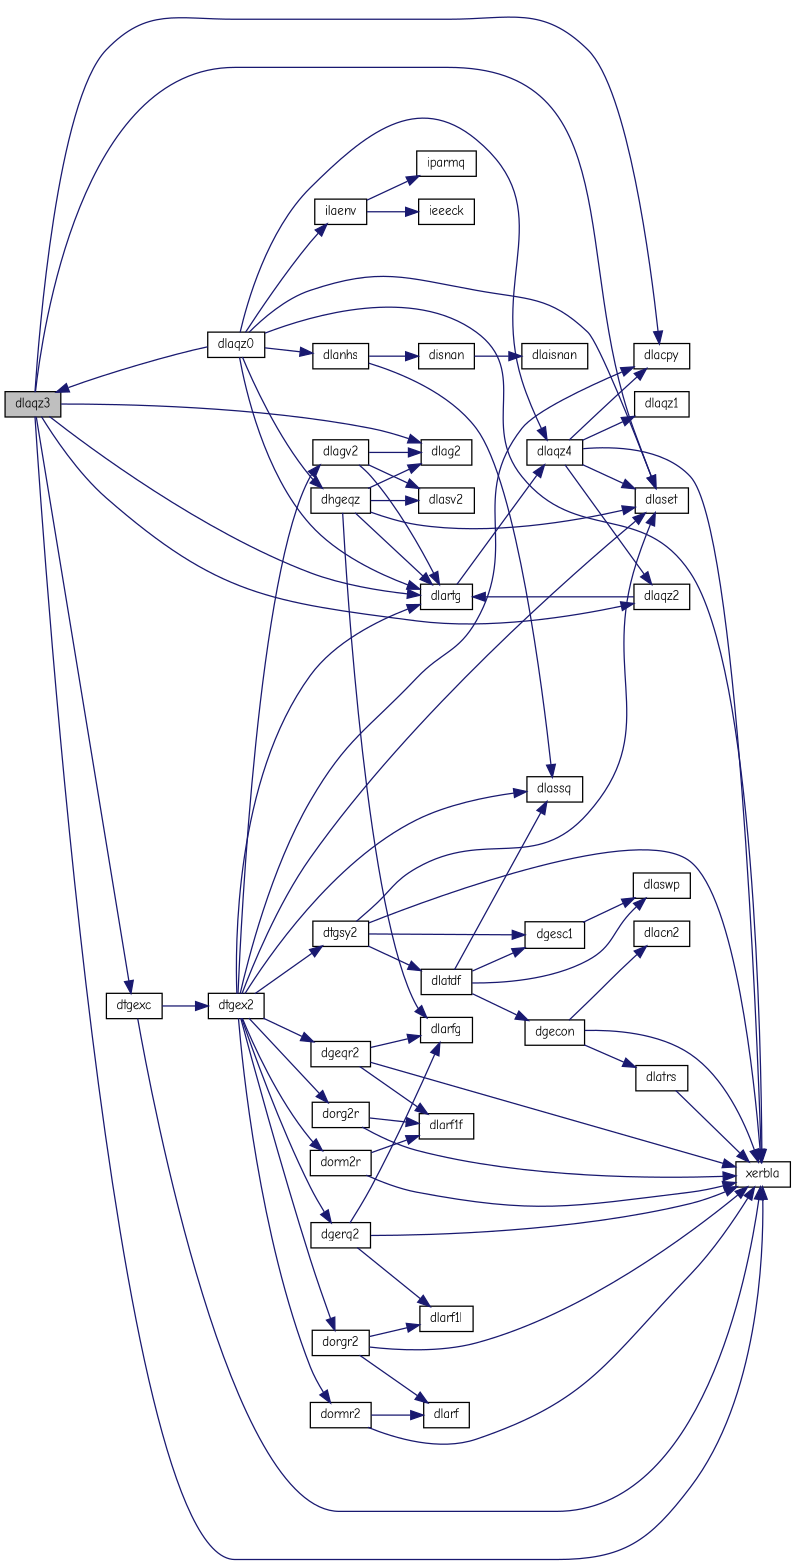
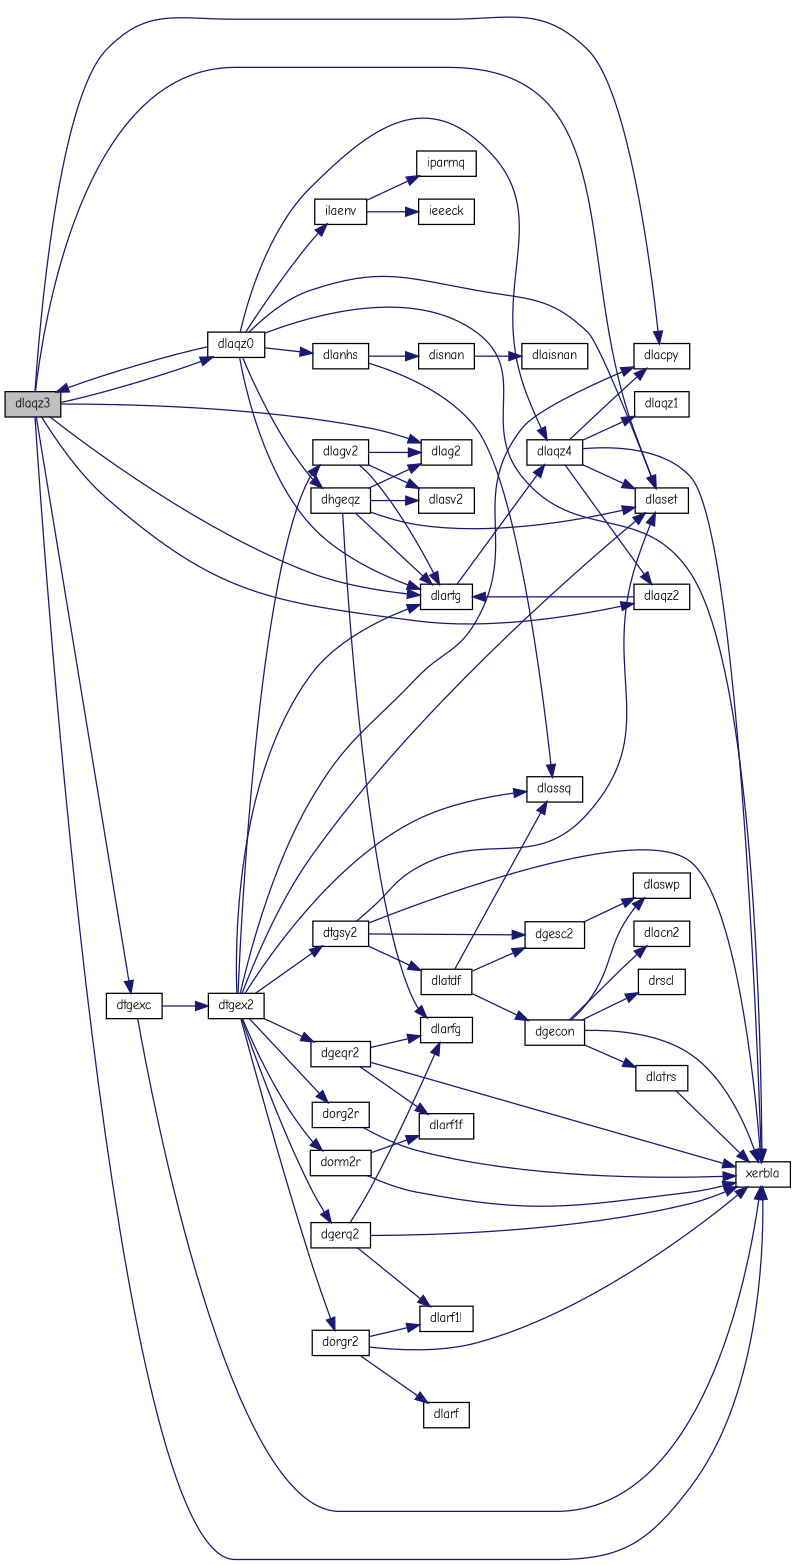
none -> (132, 384)
(555, 935) -> (555, 935)
(567, 969) -> (607, 966)
none -> (662, 982)
(388, 1120) -> none
(341, 1415) -> none
